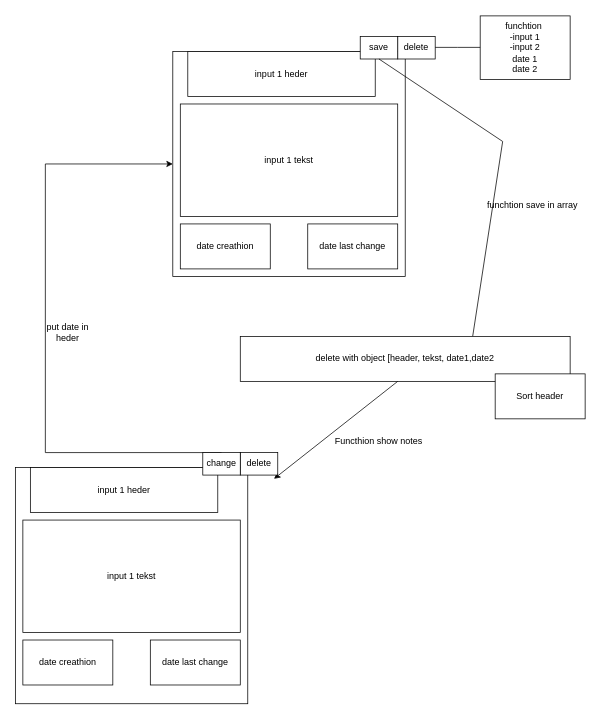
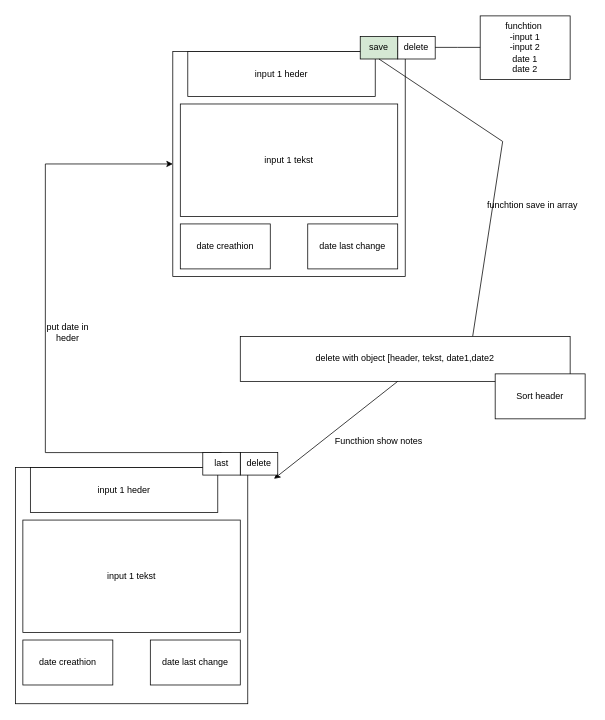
(379, 48) -> (379, 48)
(222, 464) -> (222, 464)
